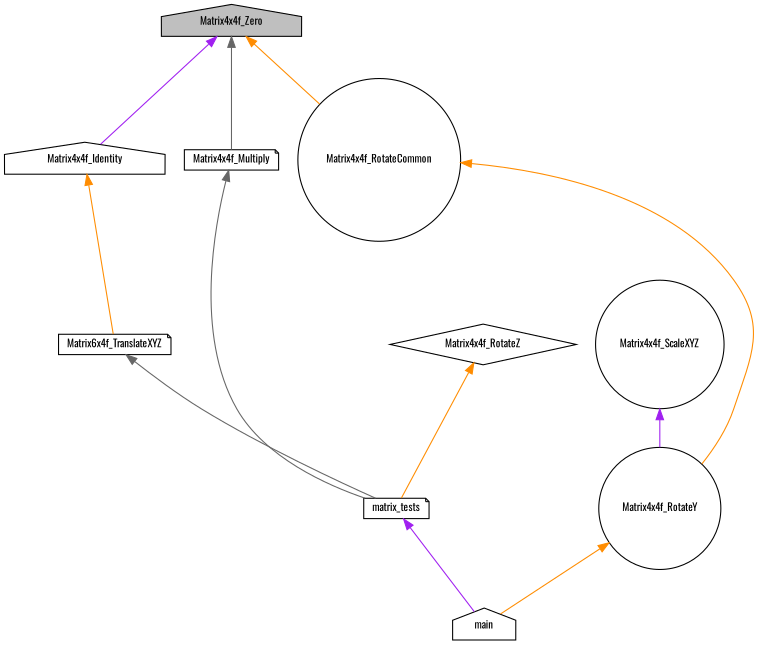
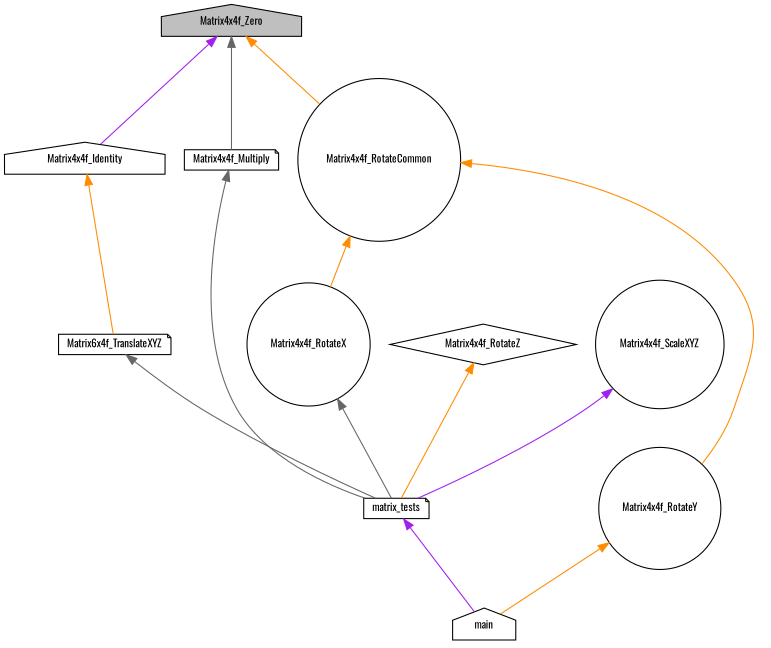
none -> (309, 344)
(660, 433) -> (514, 452)
